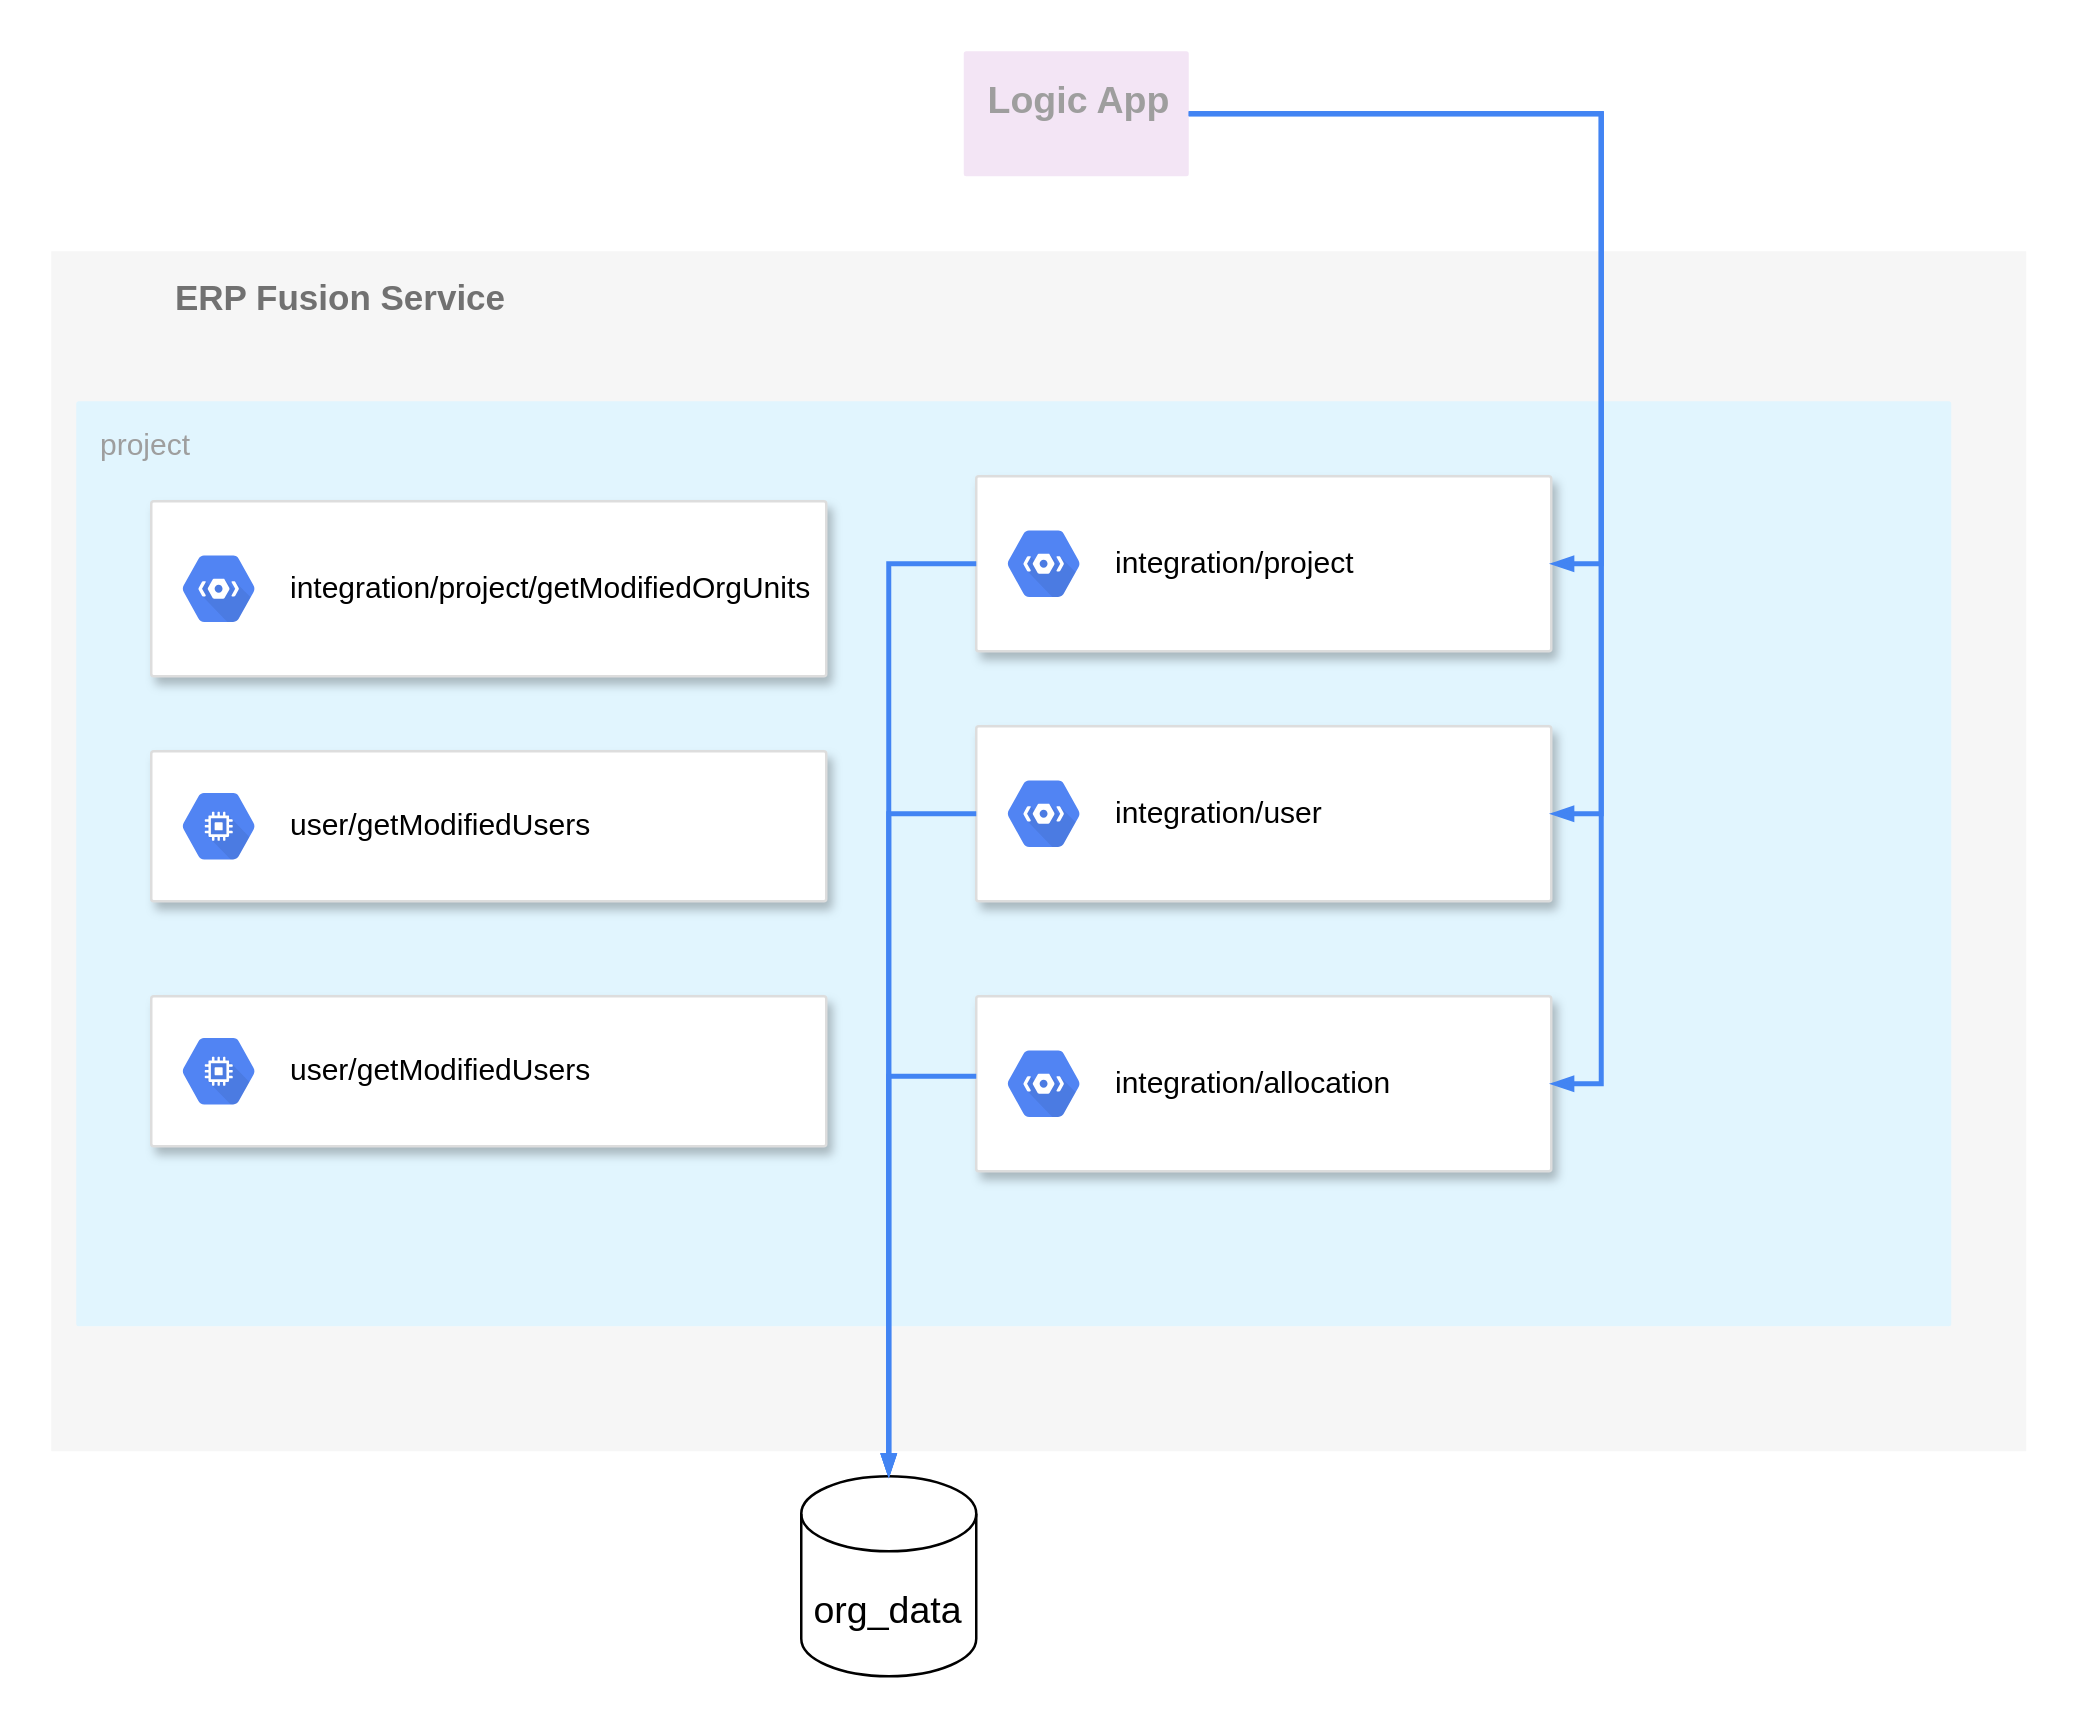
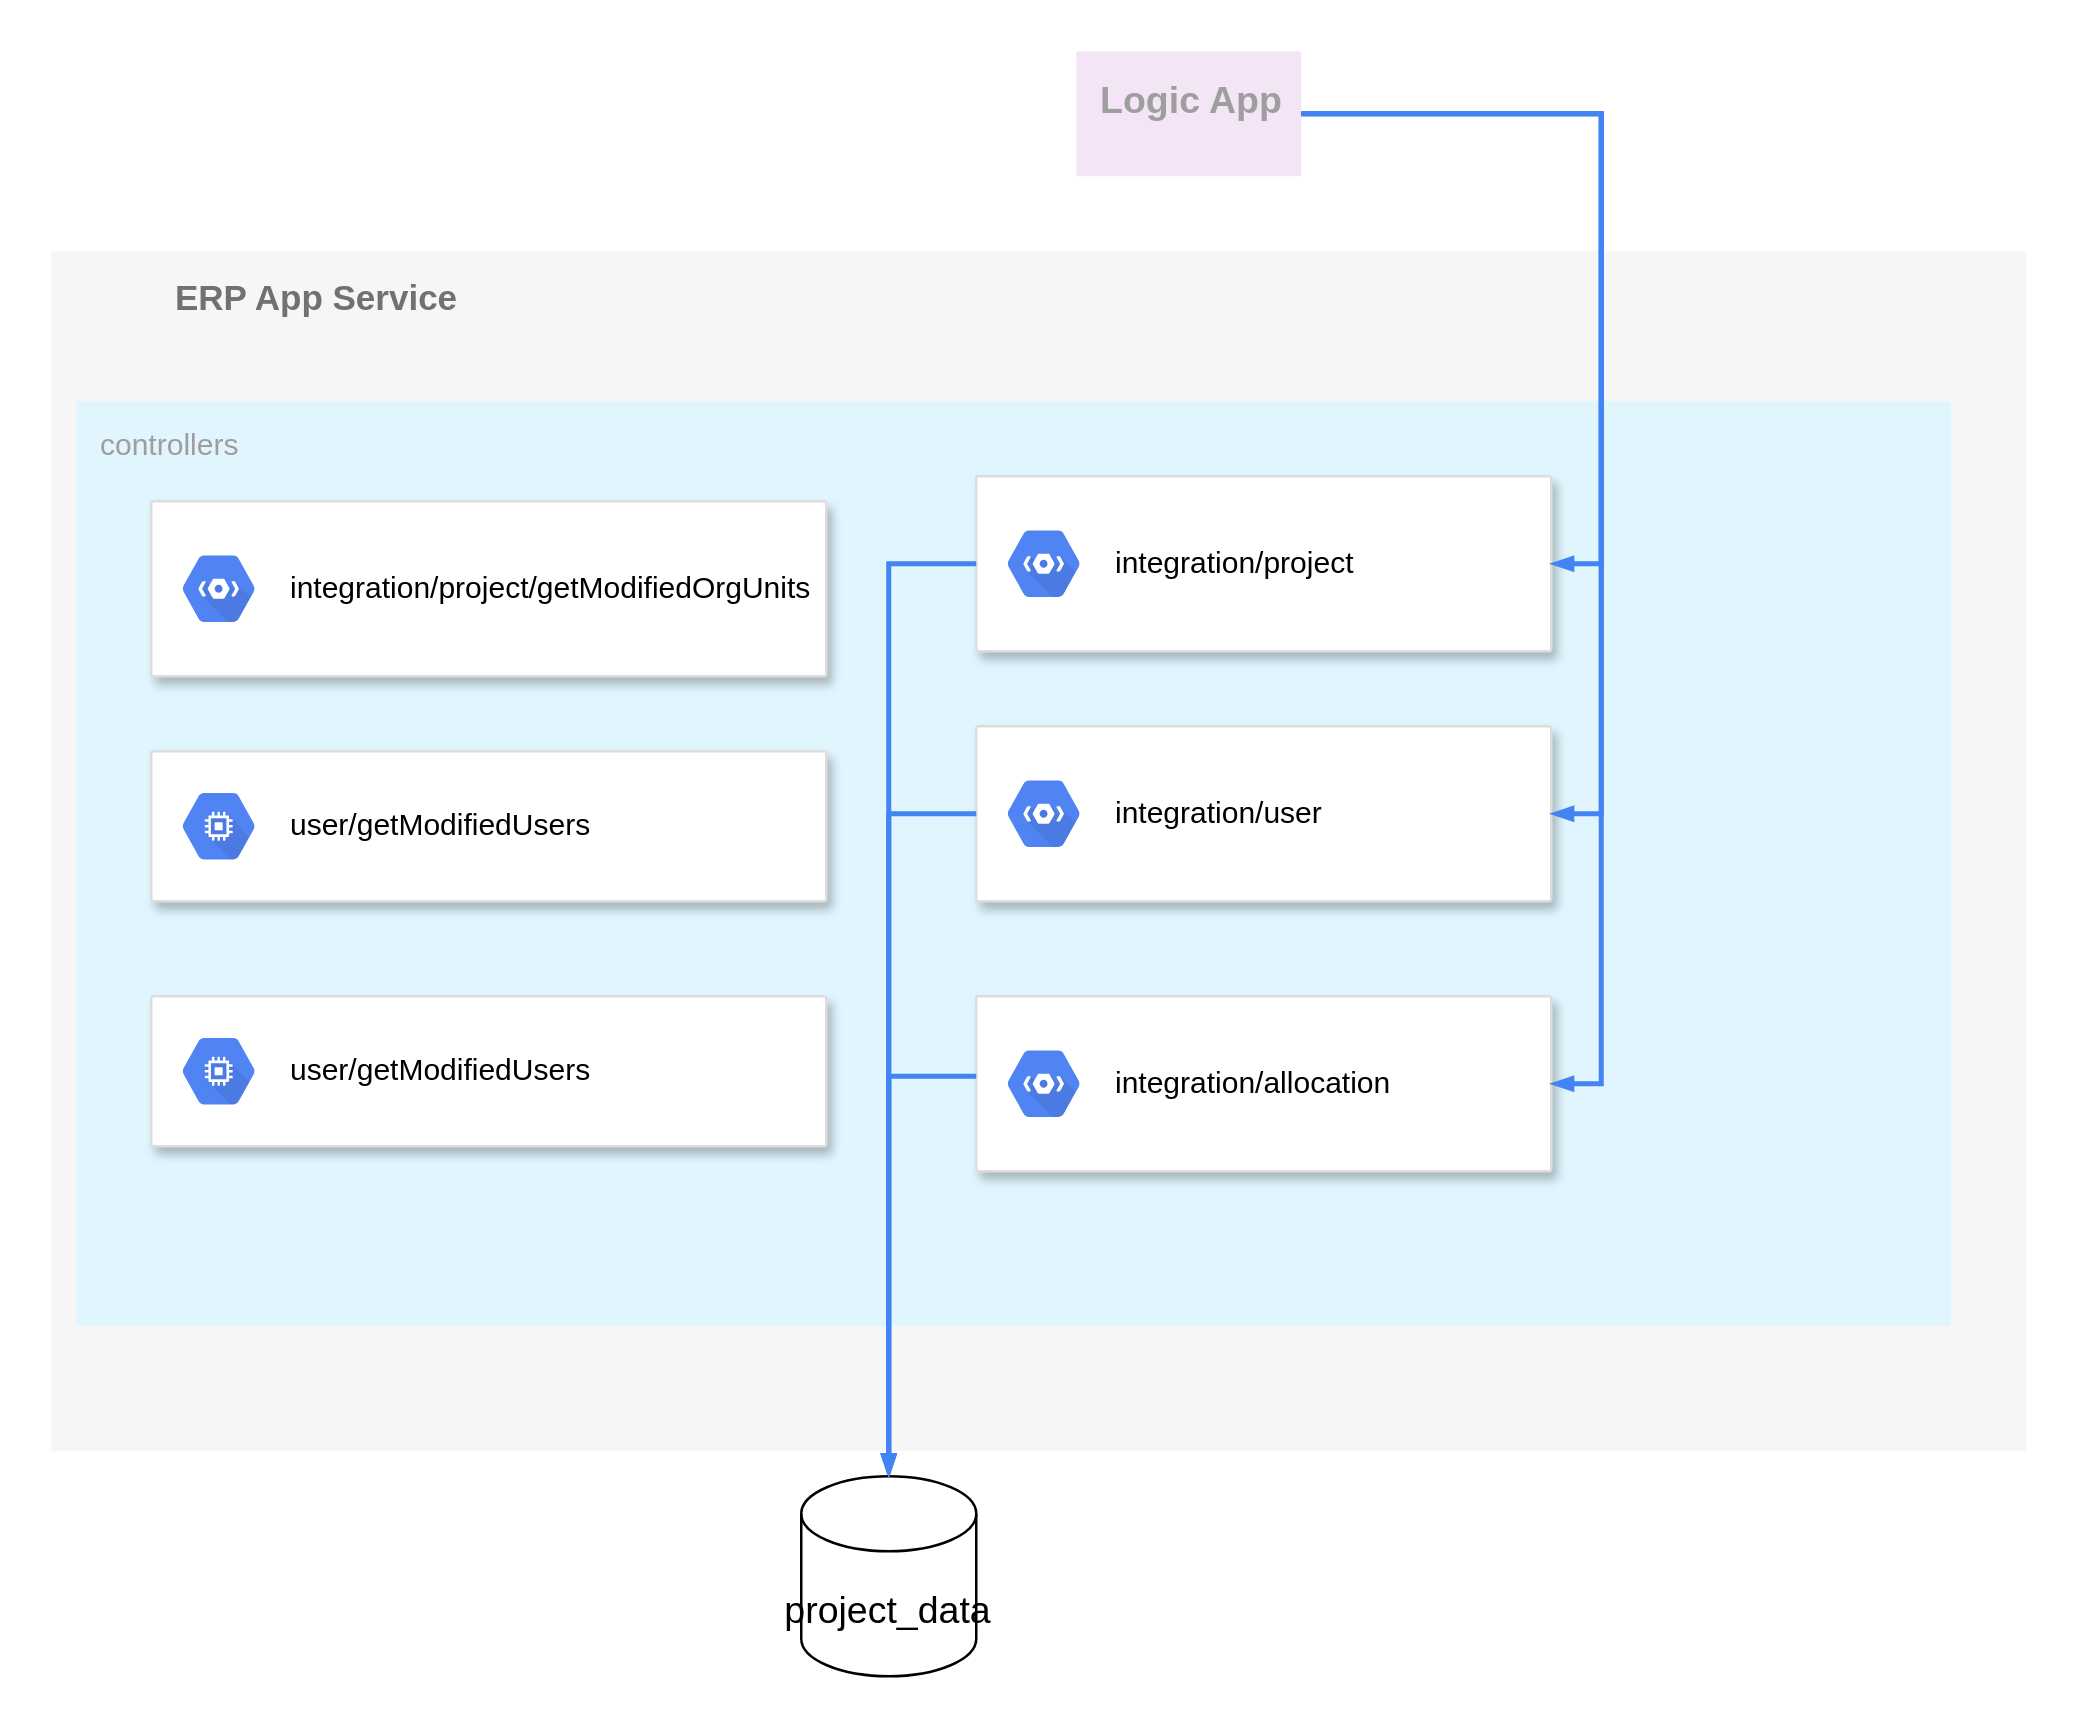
(1076, 114) -> (1189, 114)
(334, 300) -> (310, 300)
(160, 447) -> (186, 447)
(889, 1609) -> (889, 1609)
